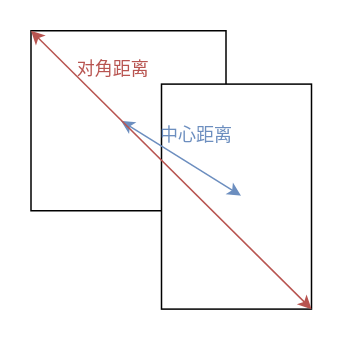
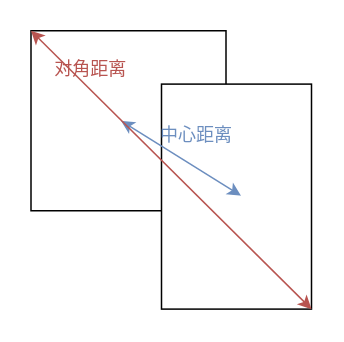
(113, 69) -> (91, 69)
